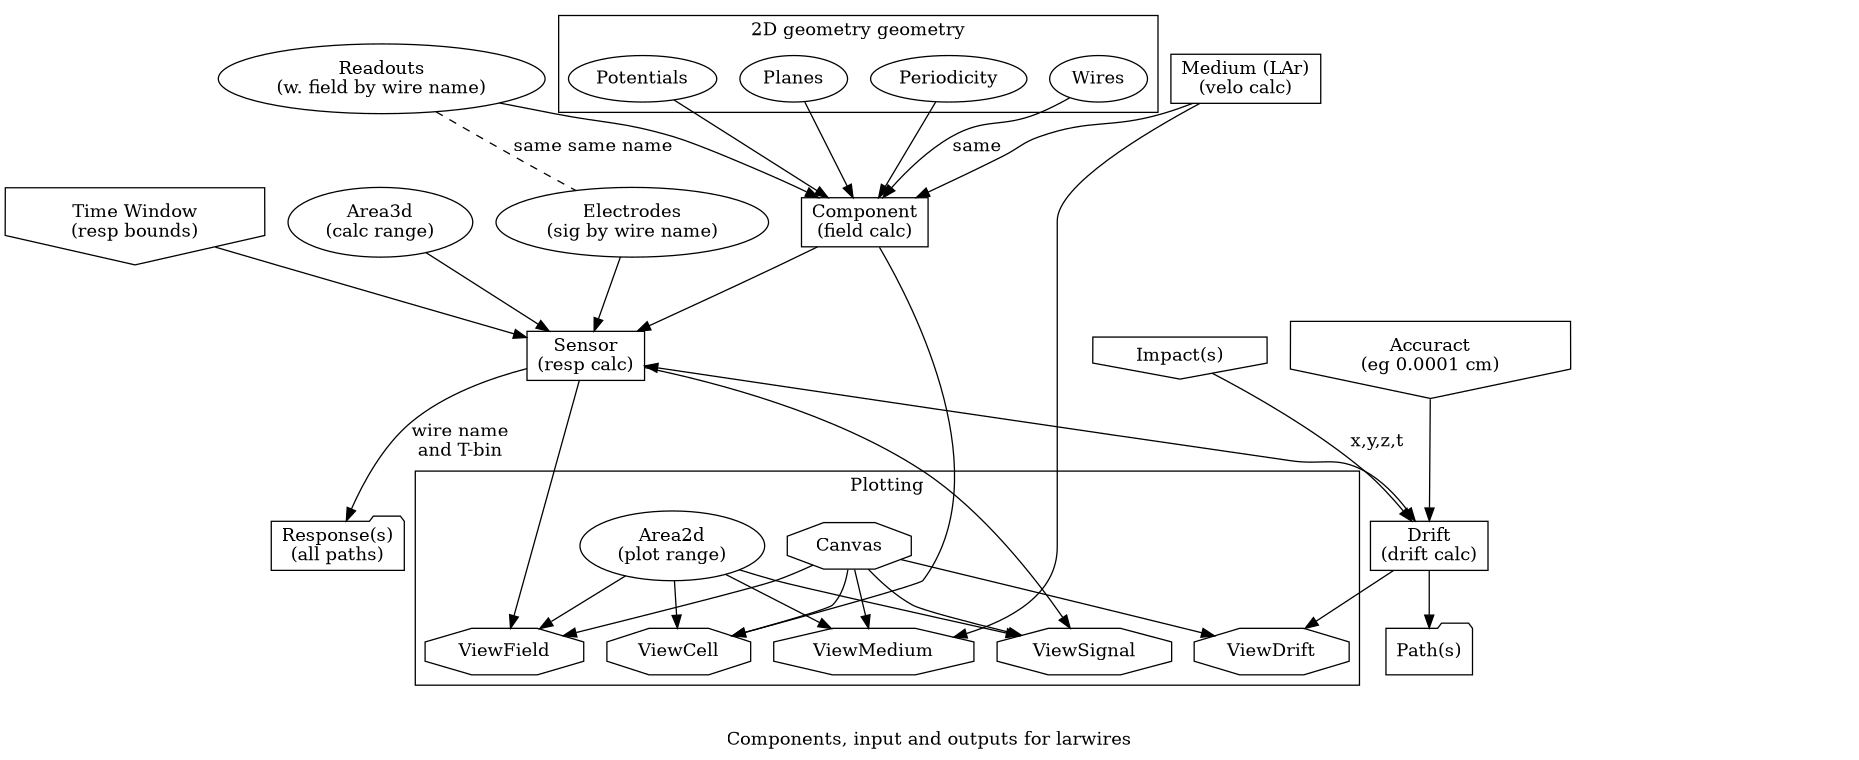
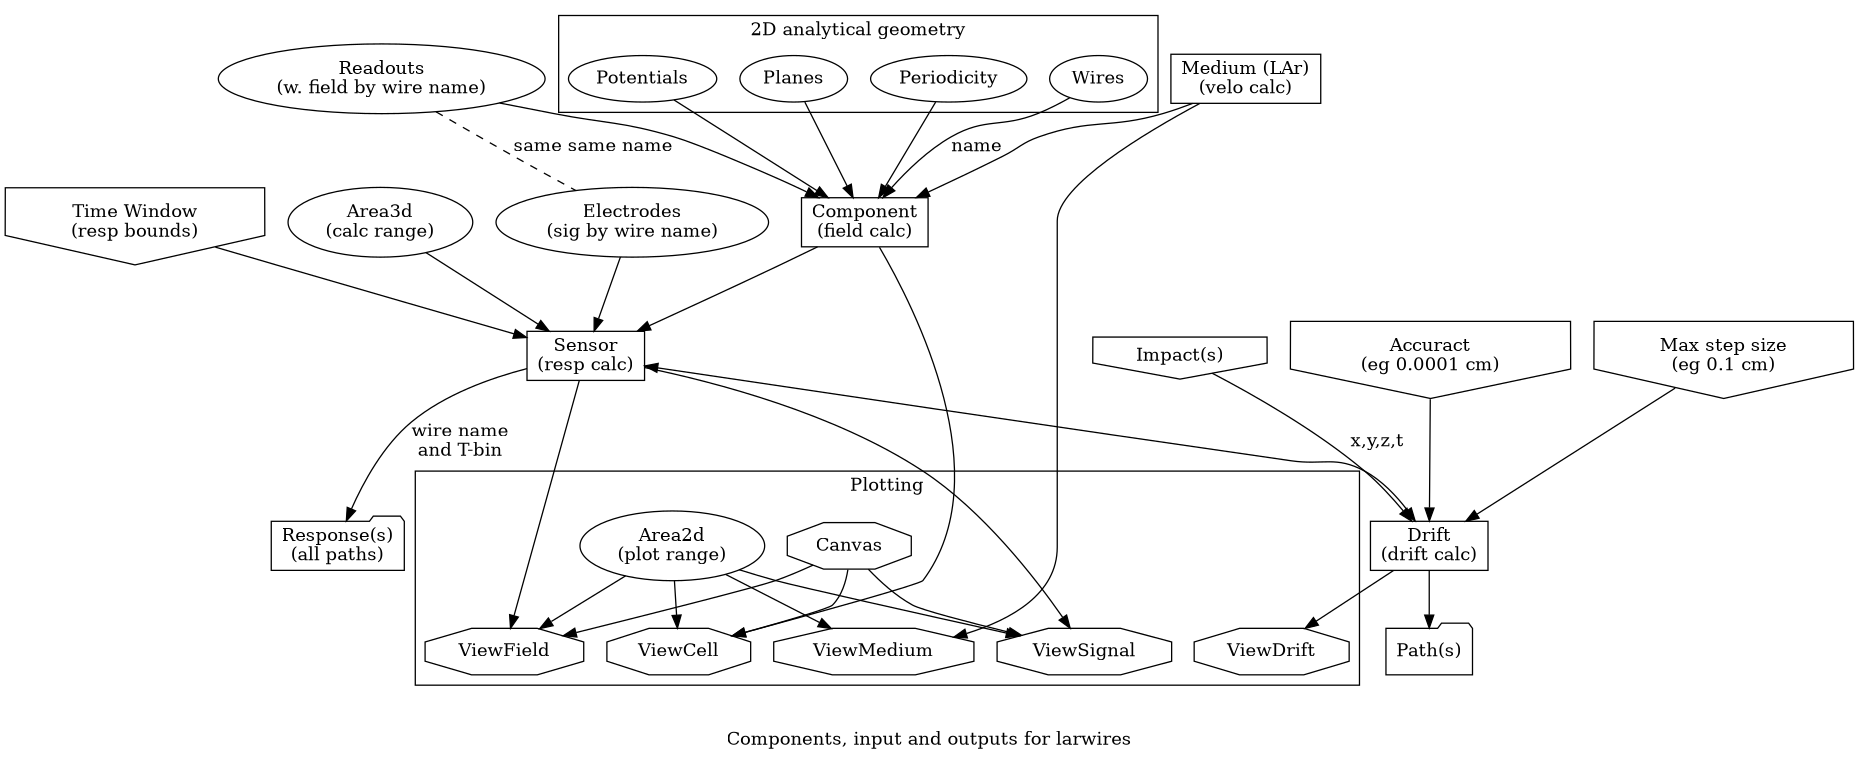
(858, 30) -> (858, 30)
(977, 146) -> (977, 146)
none -> (1724, 356)
(860, 591) -> none
(1059, 598) -> none
